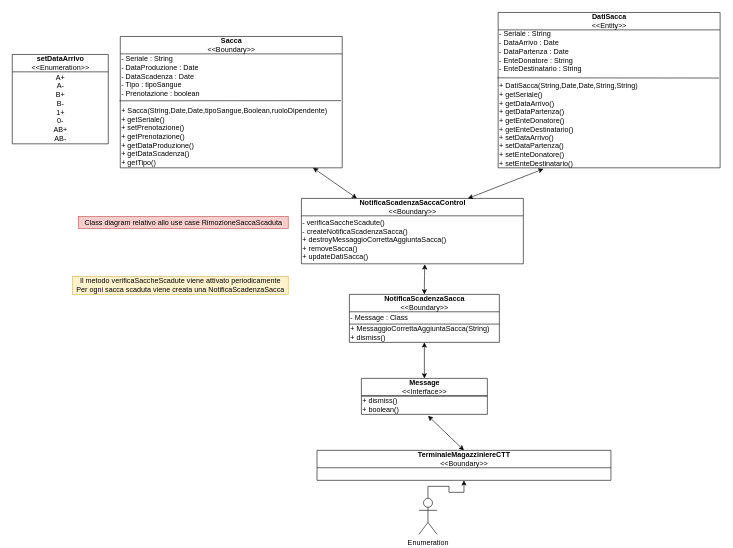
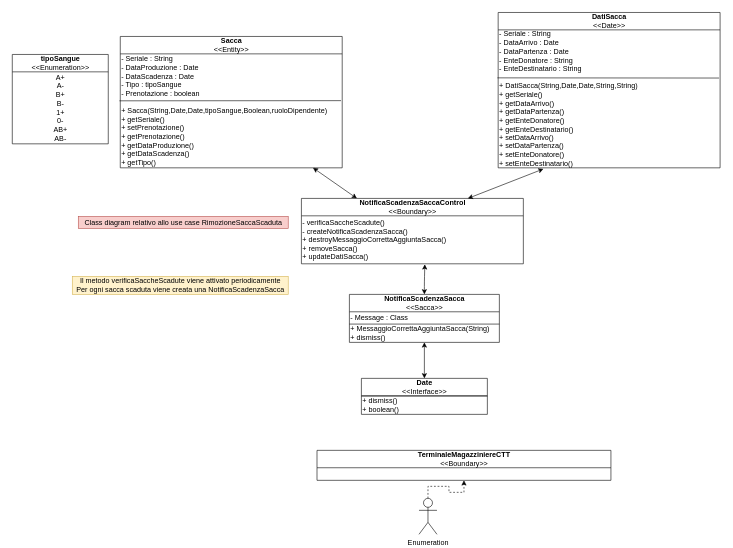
(610, 21) -> (610, 21)
(232, 45) -> (232, 45)
(61, 63) -> (61, 63)
(425, 303) -> (425, 303)
(425, 387) -> (425, 387)
(452, 439) -> none
(447, 486) -> (447, 486)
